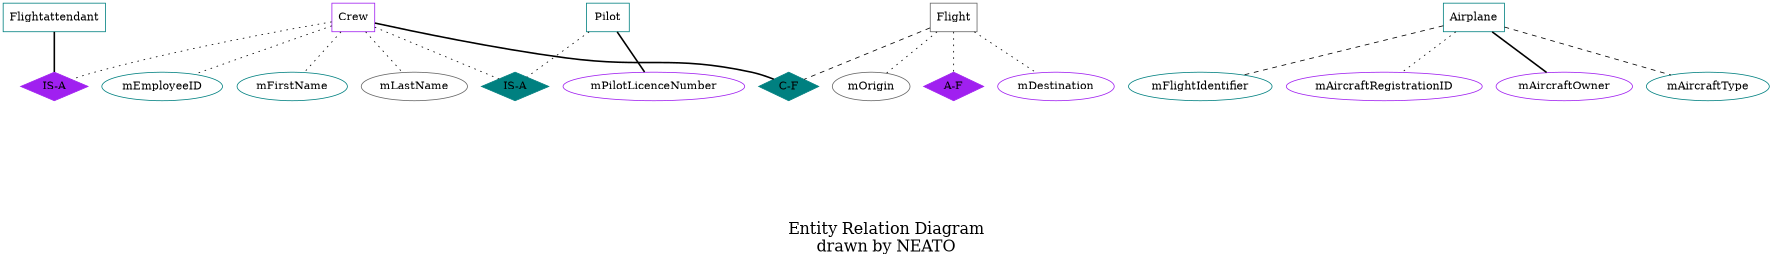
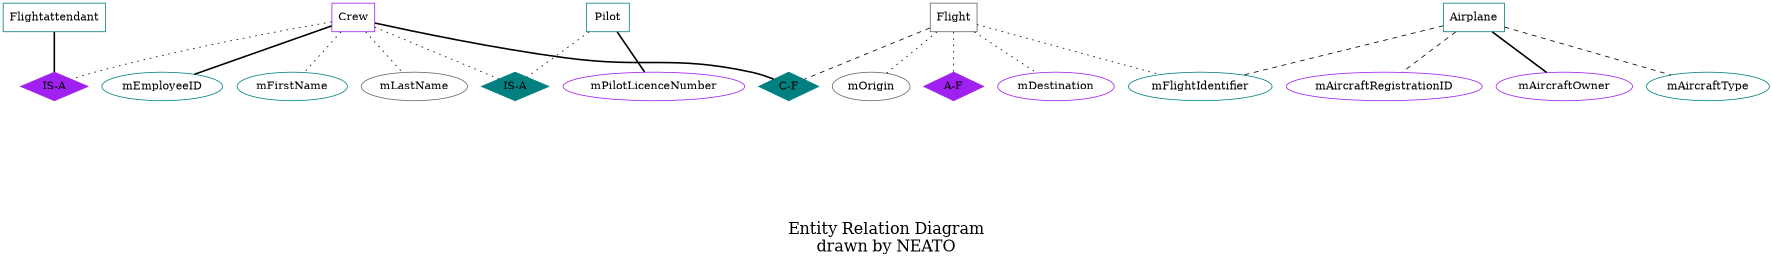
(263, 50) -> (263, 50)
none -> (1068, 50)
(1429, 52) -> (1429, 52)
